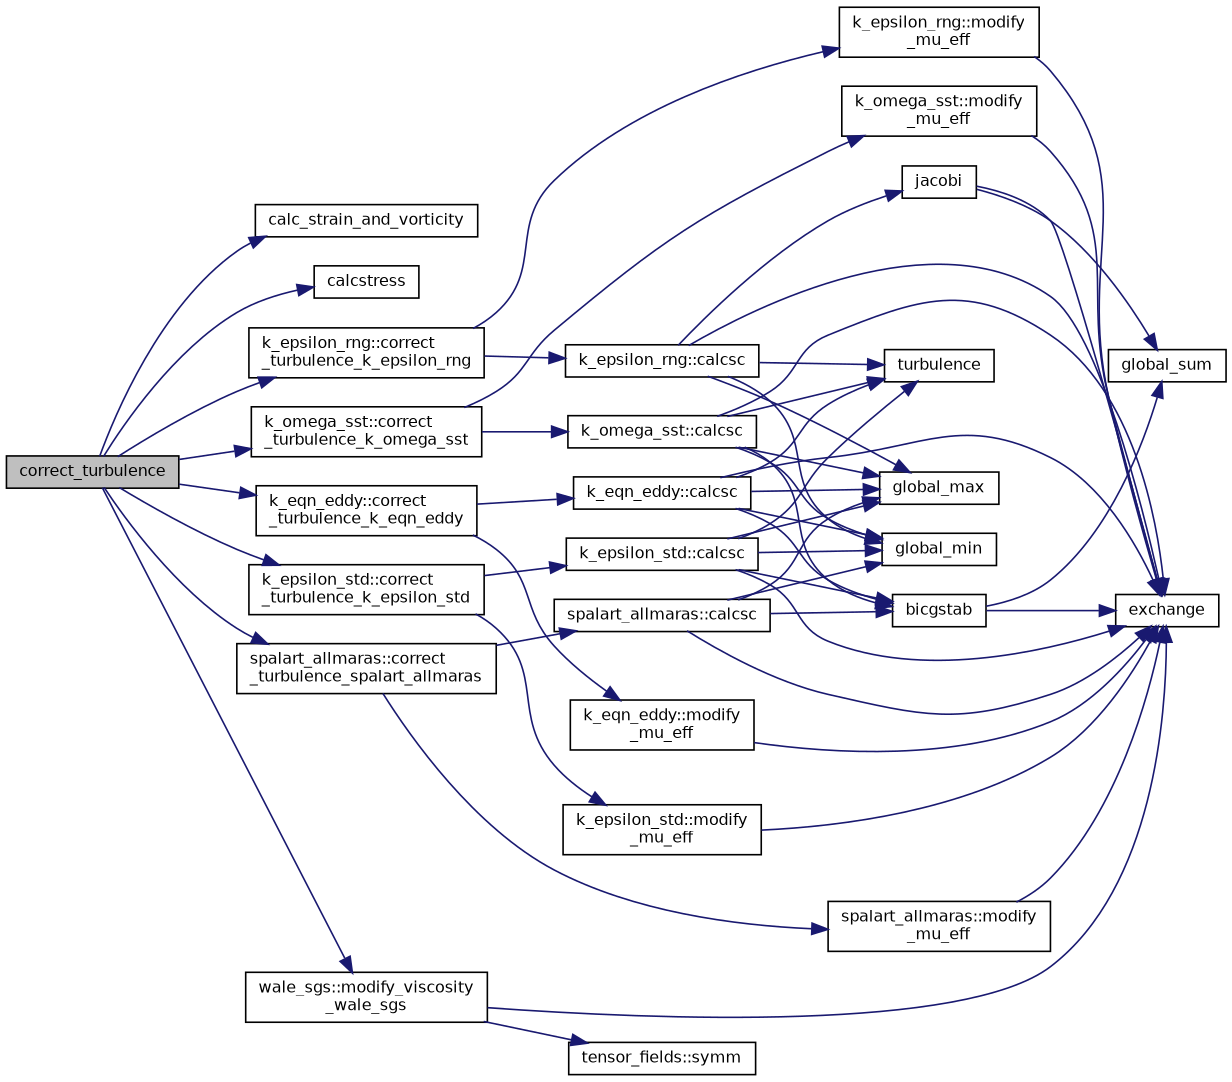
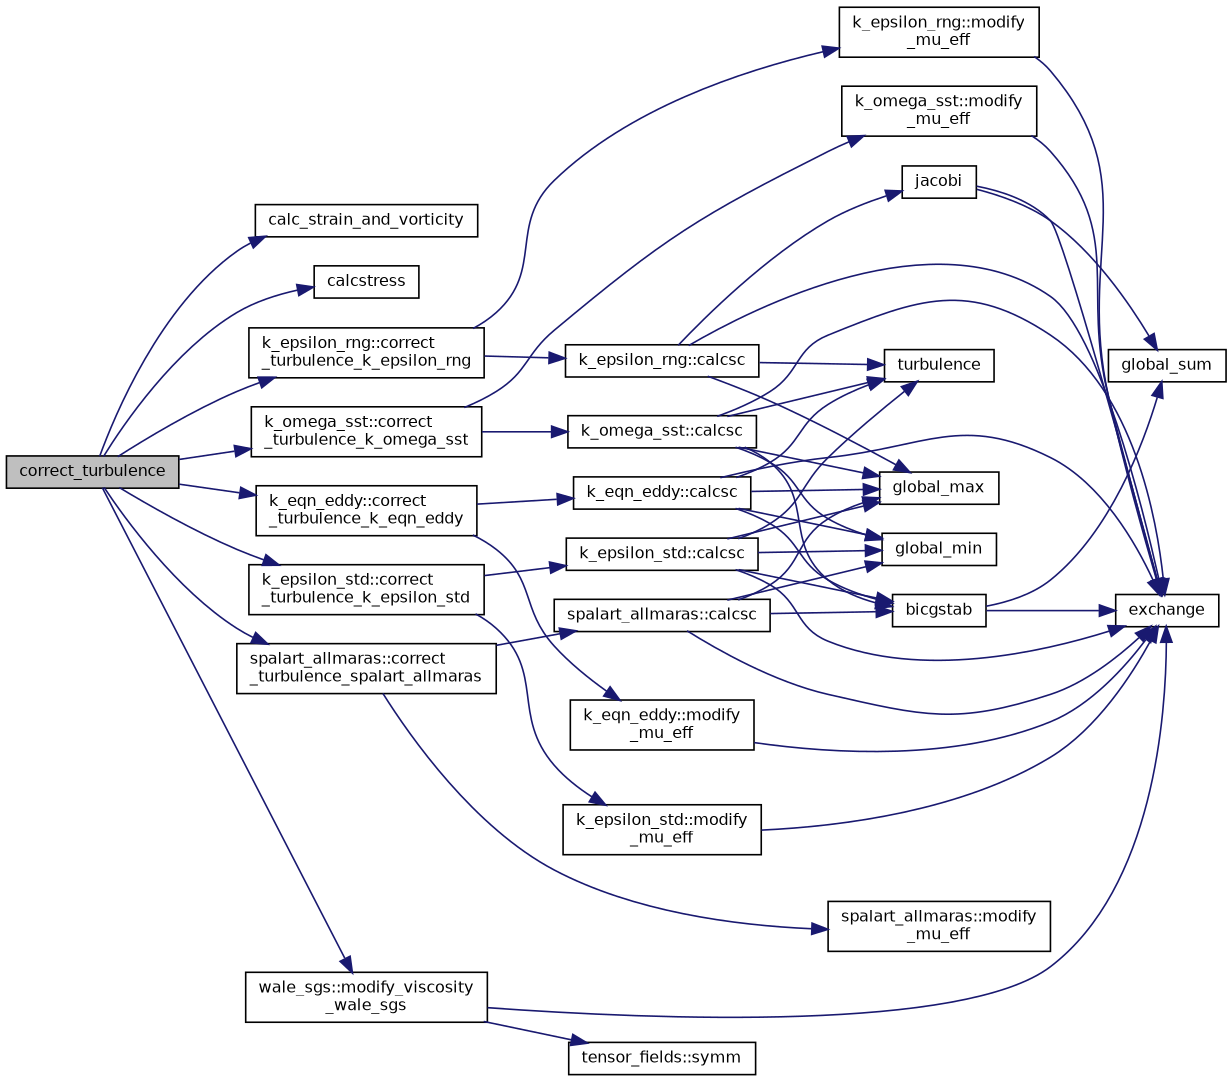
(801, 474) -> none
(1112, 787) -> none
